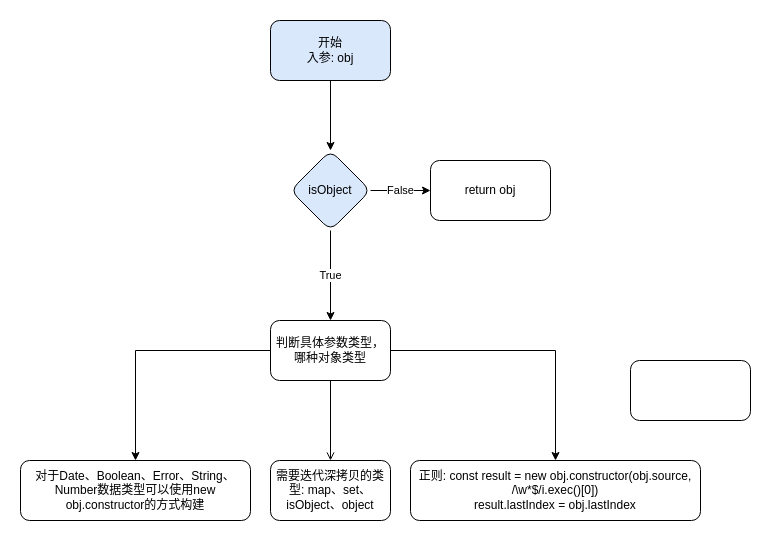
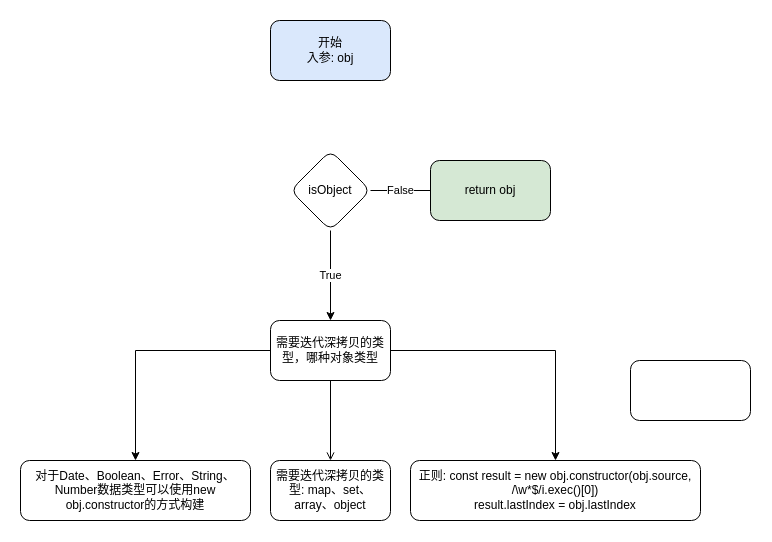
(331, 112) -> none
(331, 191) -> (331, 191)
(422, 191) -> (425, 191)
(491, 191) -> (491, 191)
(331, 351) -> (331, 351)
(331, 491) -> (331, 491)
